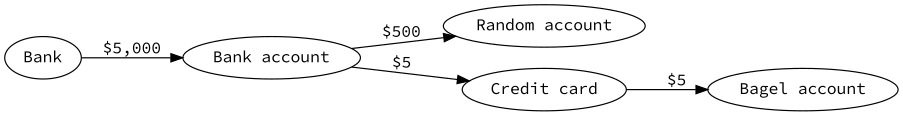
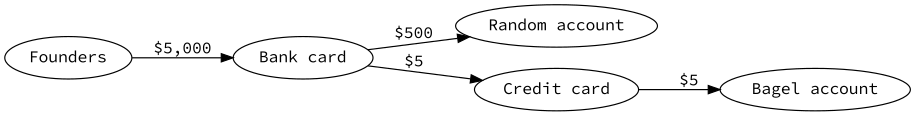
(43, 58) -> (68, 58)
(272, 58) -> (303, 58)
